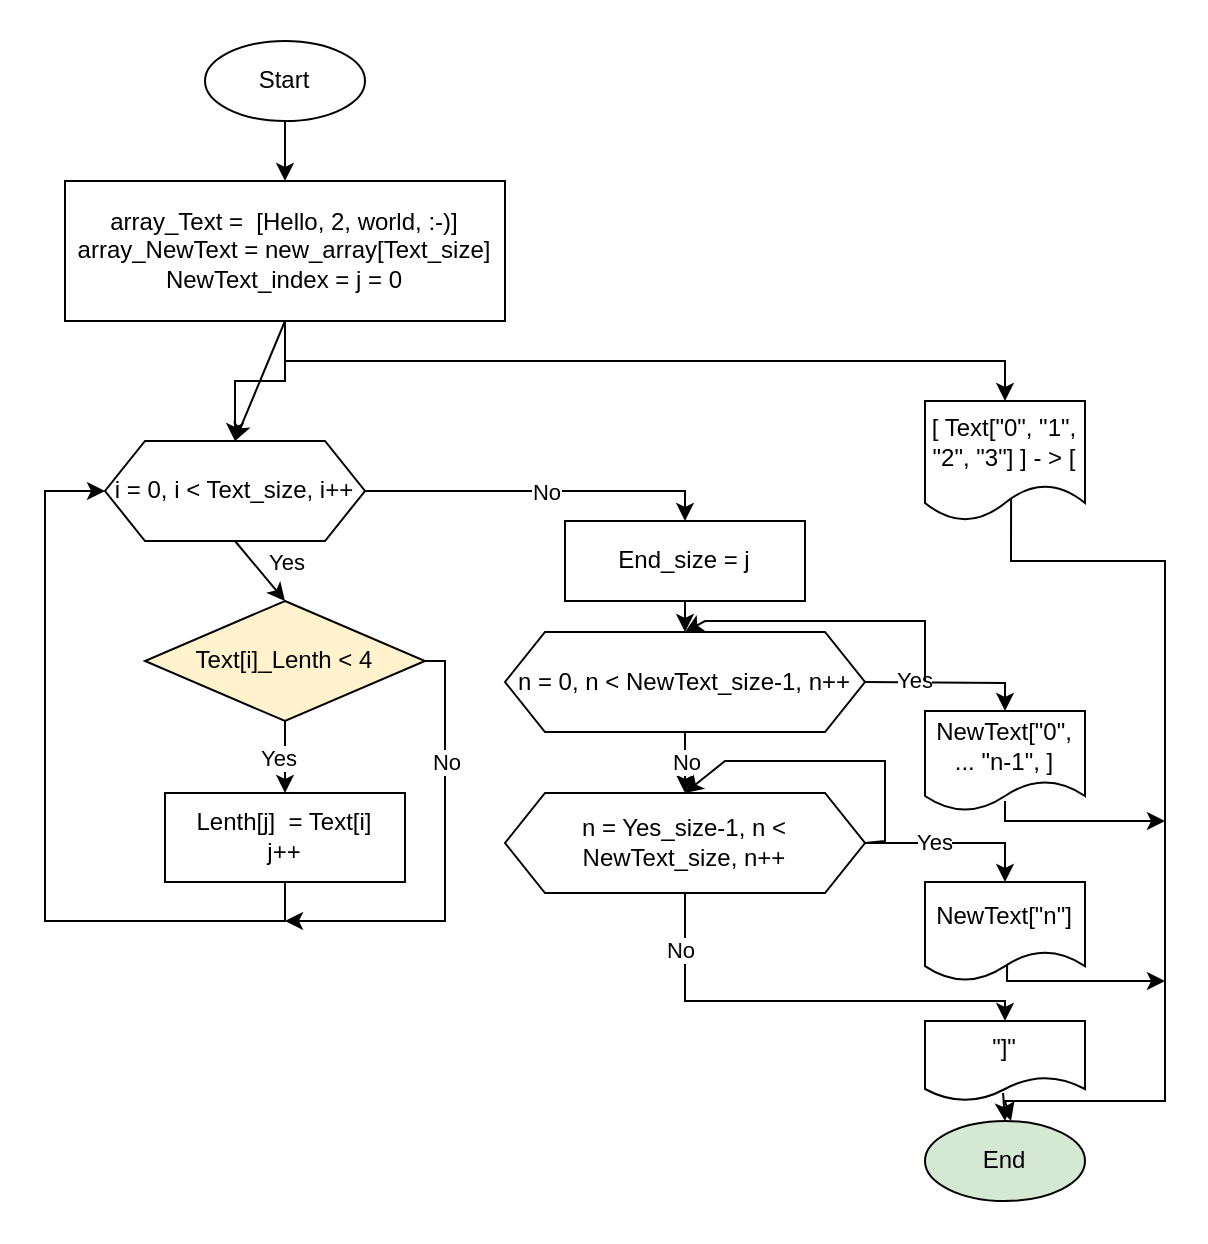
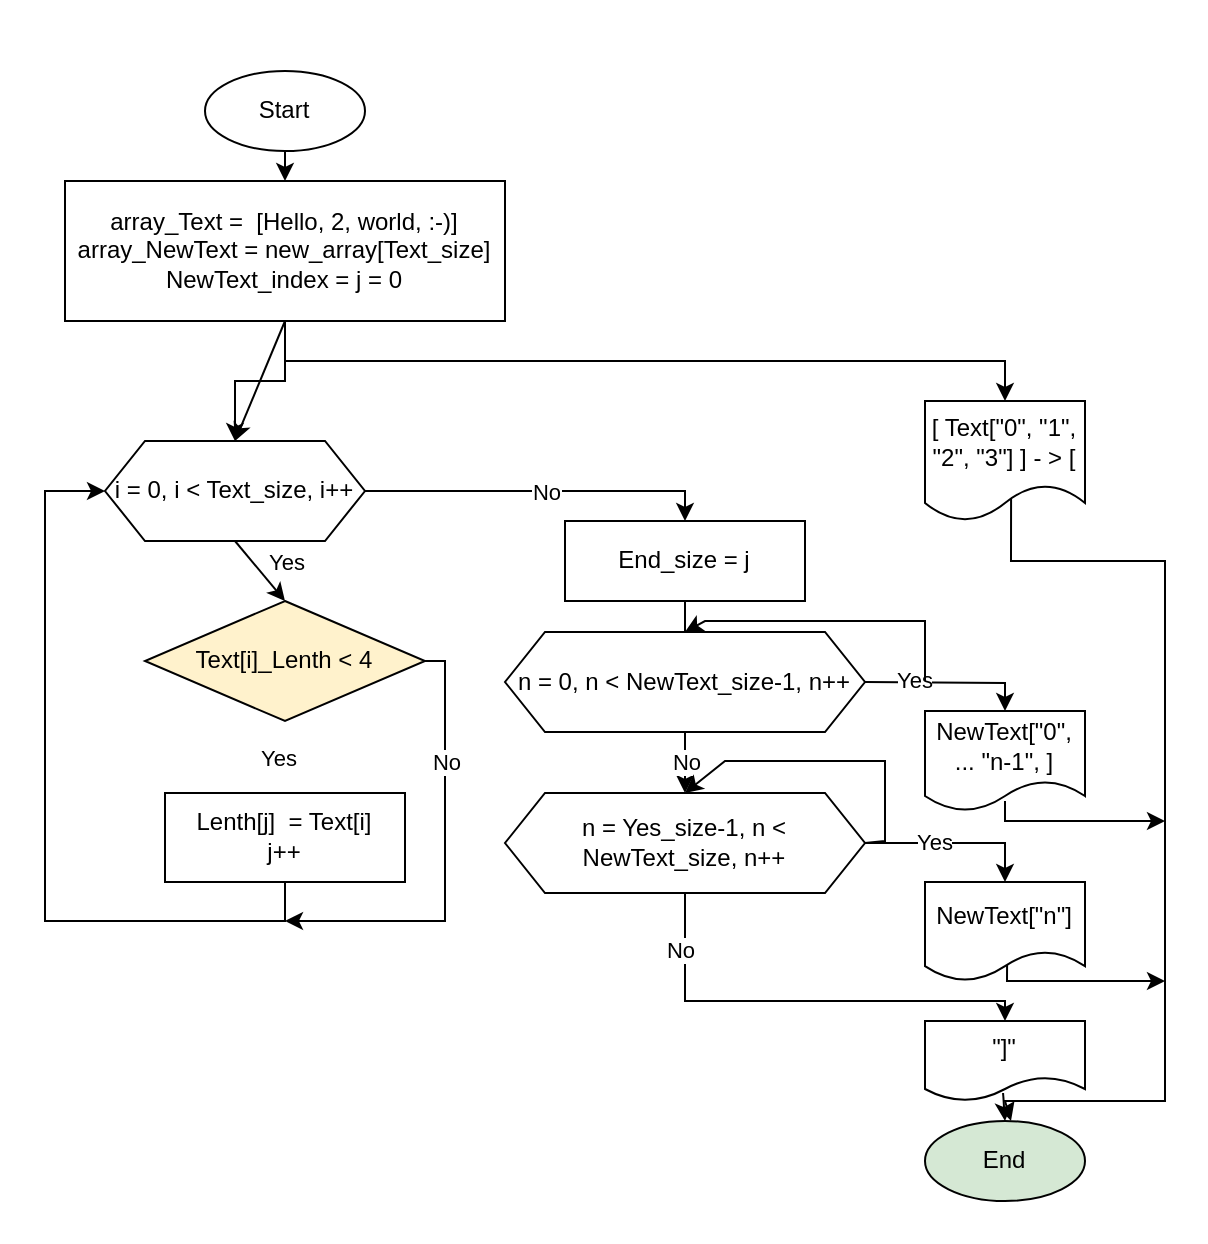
(285, 81) -> (285, 111)
(685, 617) -> (685, 622)
(285, 734) -> none
